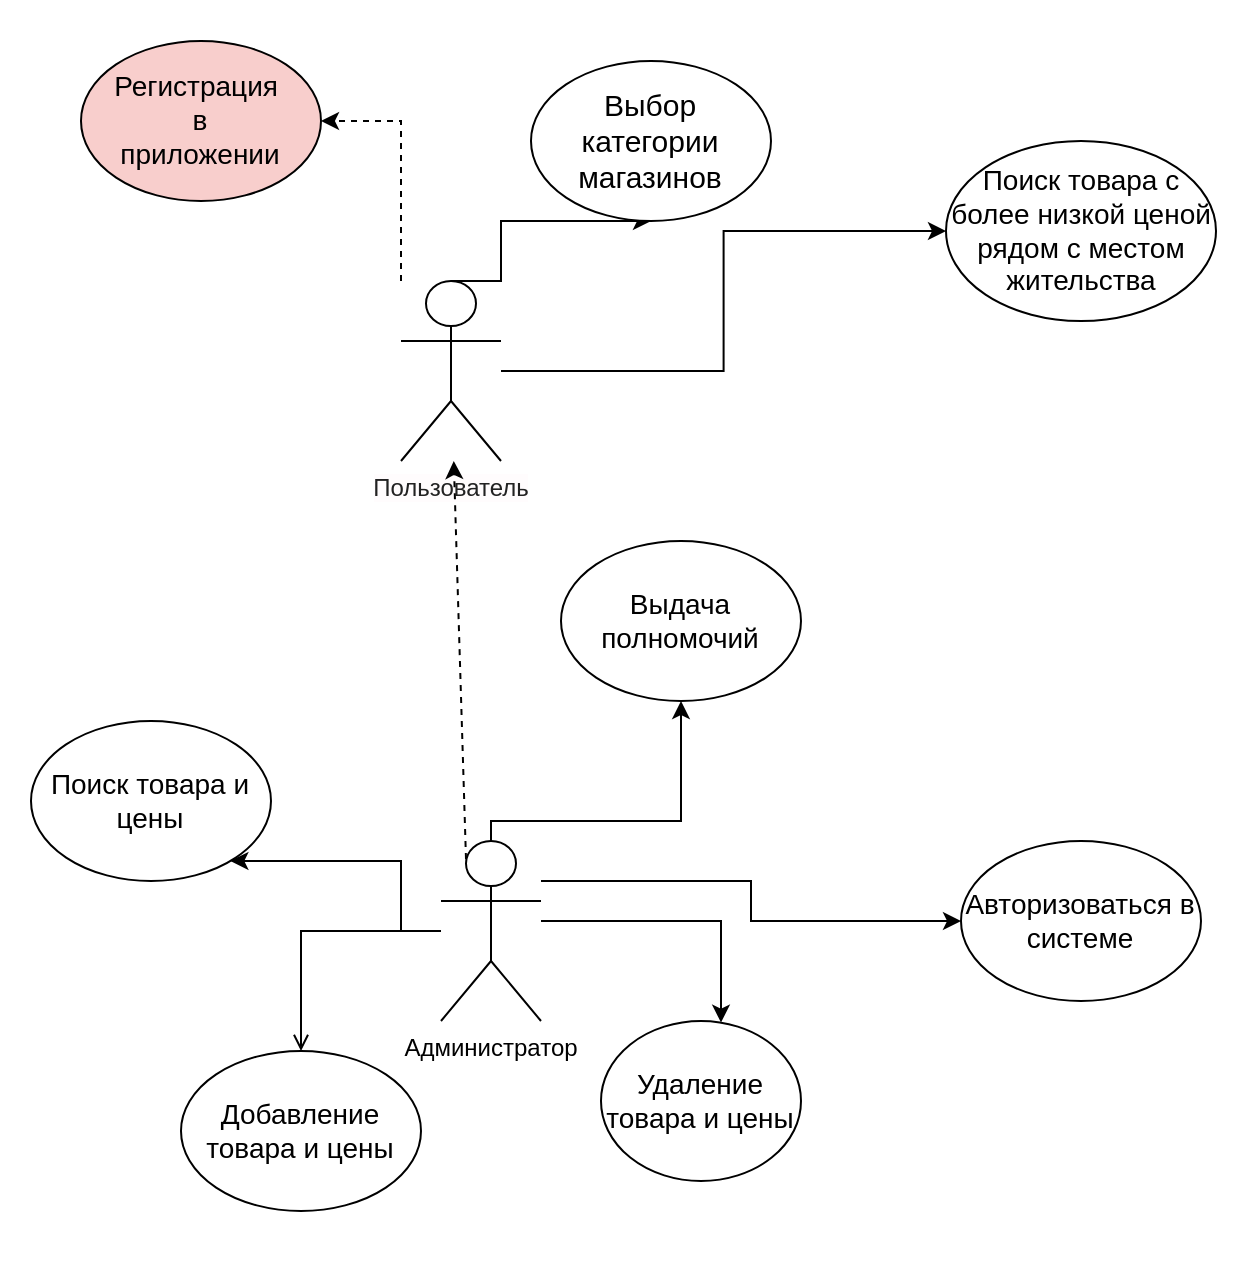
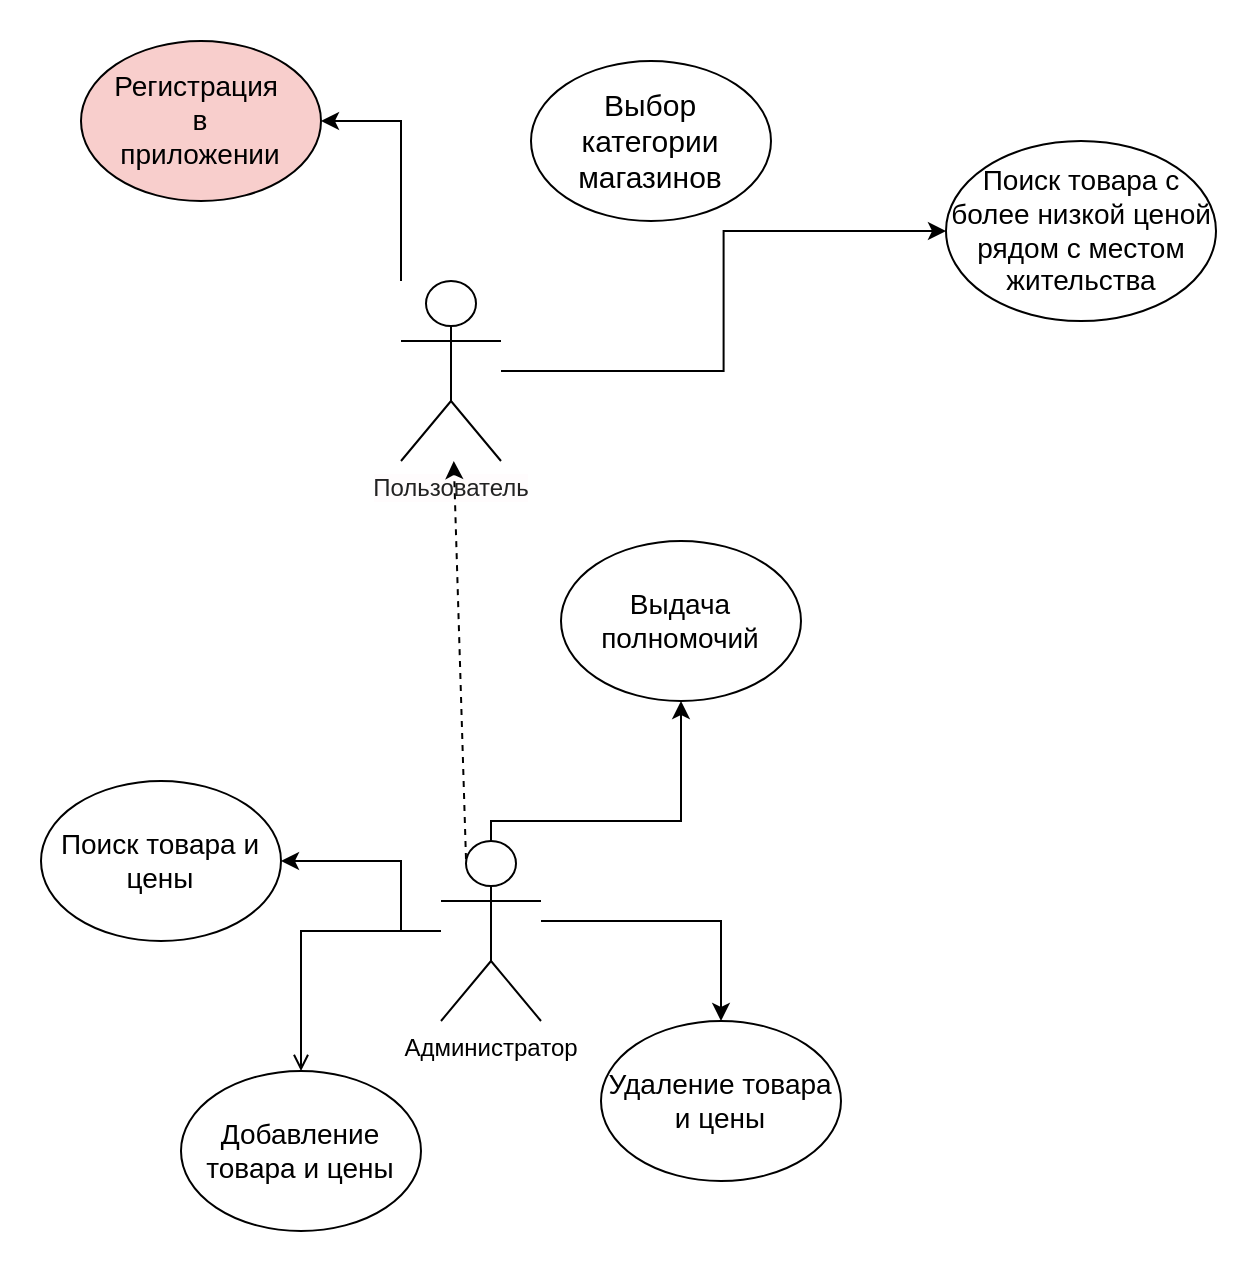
(401, 165) -> (401, 165)
(516, 221) -> none
(151, 801) -> (161, 861)
(751, 894) -> none
(1081, 921) -> none
(701, 1101) -> (721, 1101)
(301, 1131) -> (301, 1151)
